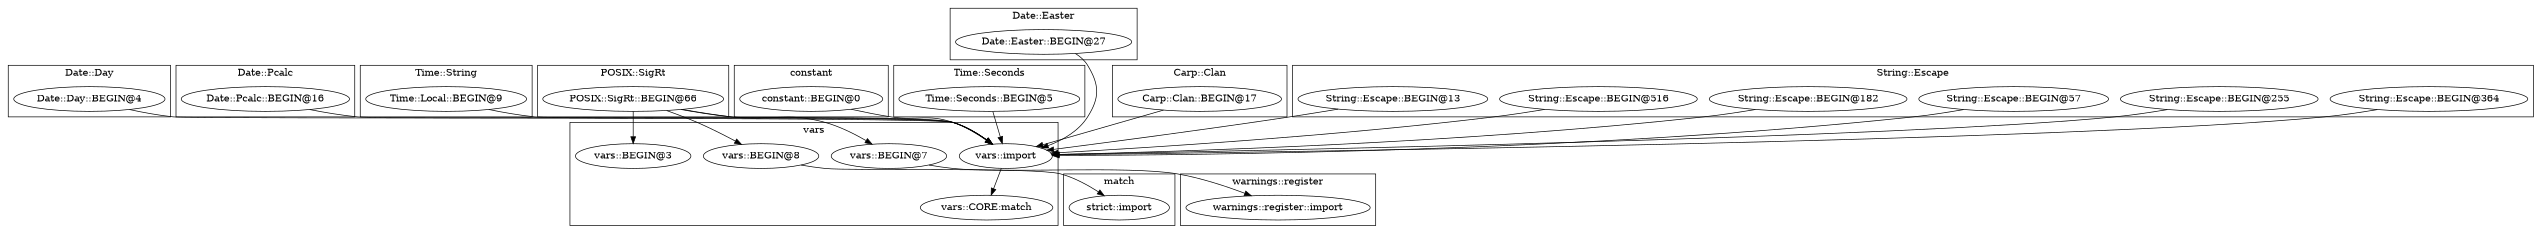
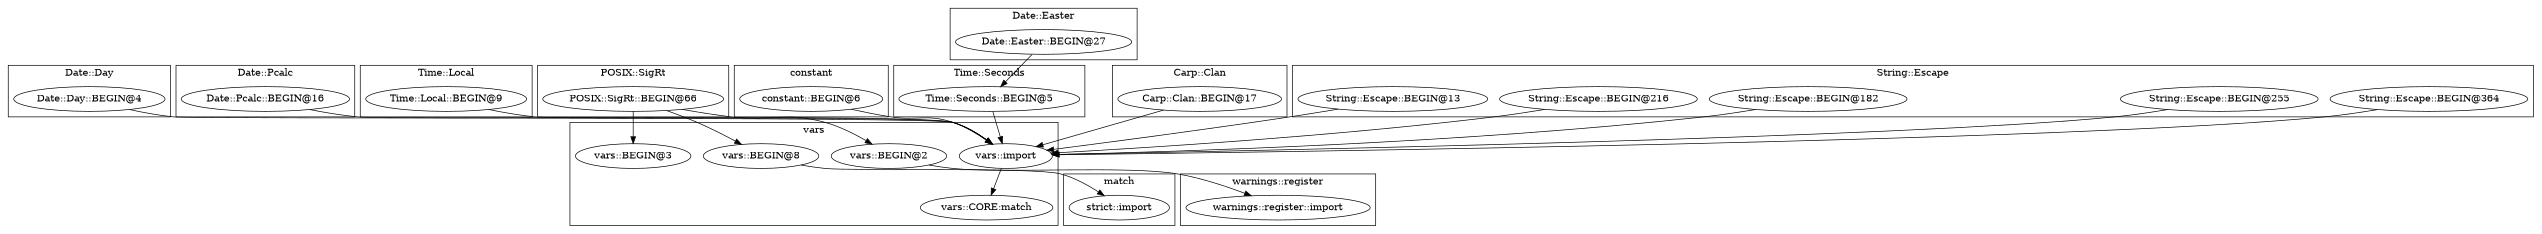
(446, 73) -> (446, 73)
(811, 99) -> (811, 99)
(1598, 99) -> (1598, 99)
(2014, 99) -> none
(1093, 107) -> (1017, 69)
(836, 118) -> none
(889, 156) -> (889, 156)
